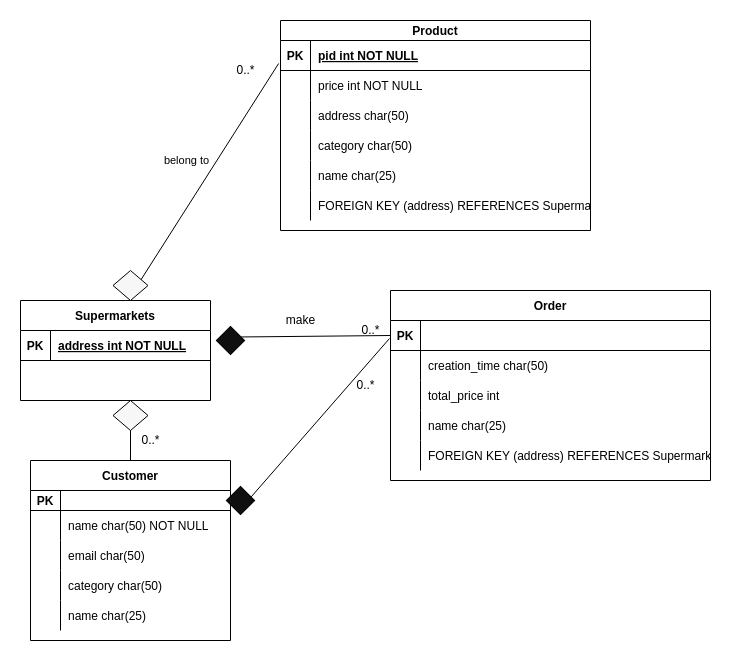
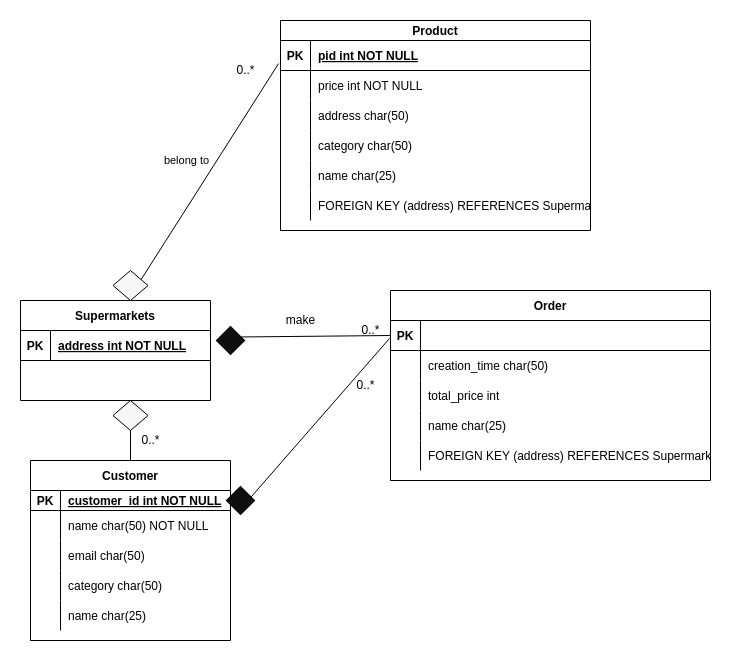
none -> (146, 501)
